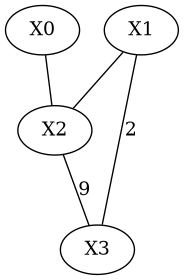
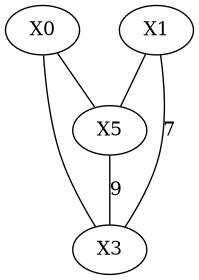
(55, 130) -> (110, 130)
(132, 130) -> (170, 130)
none -> (57, 145)
